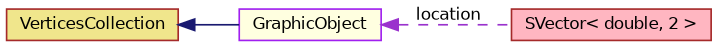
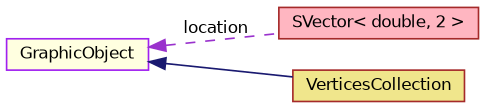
(217, 25) -> (229, 70)
